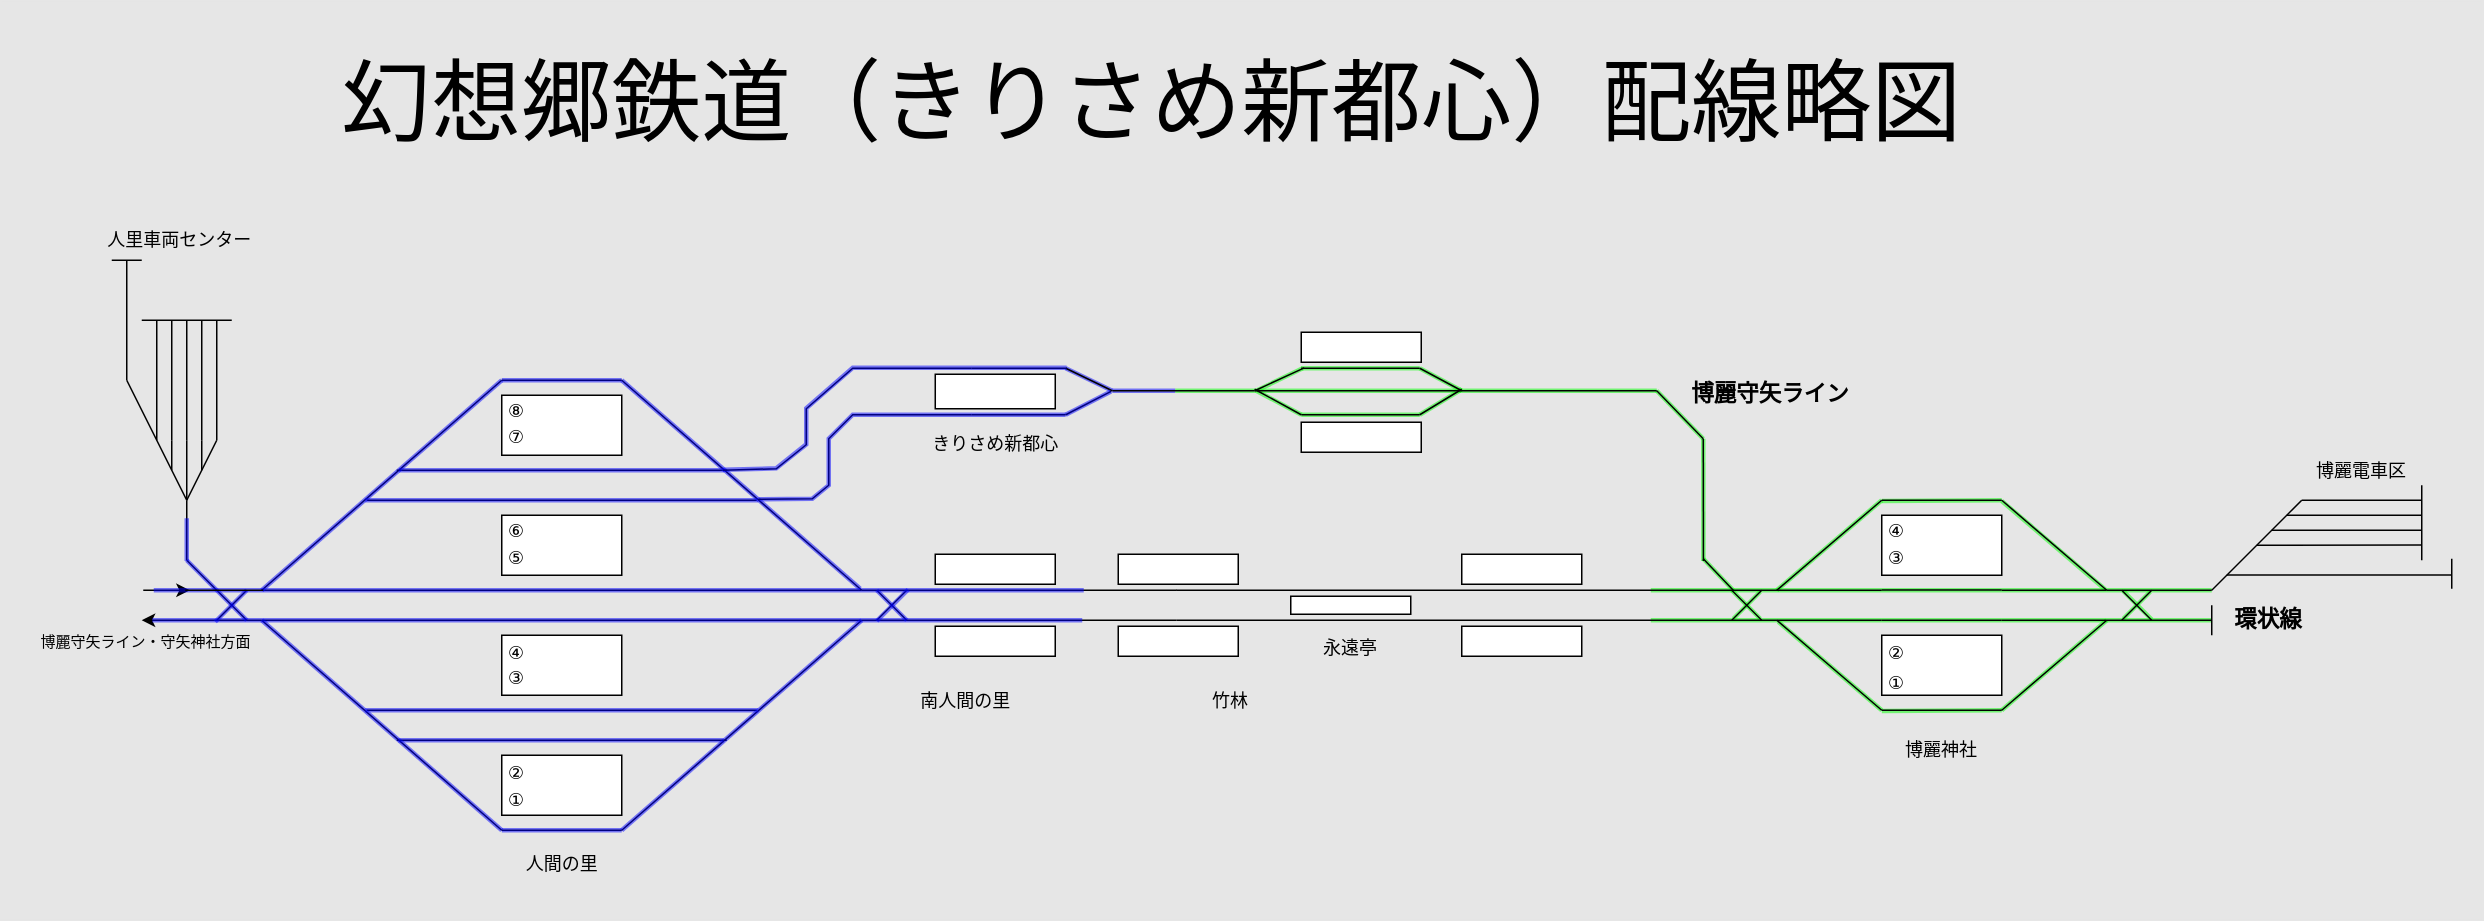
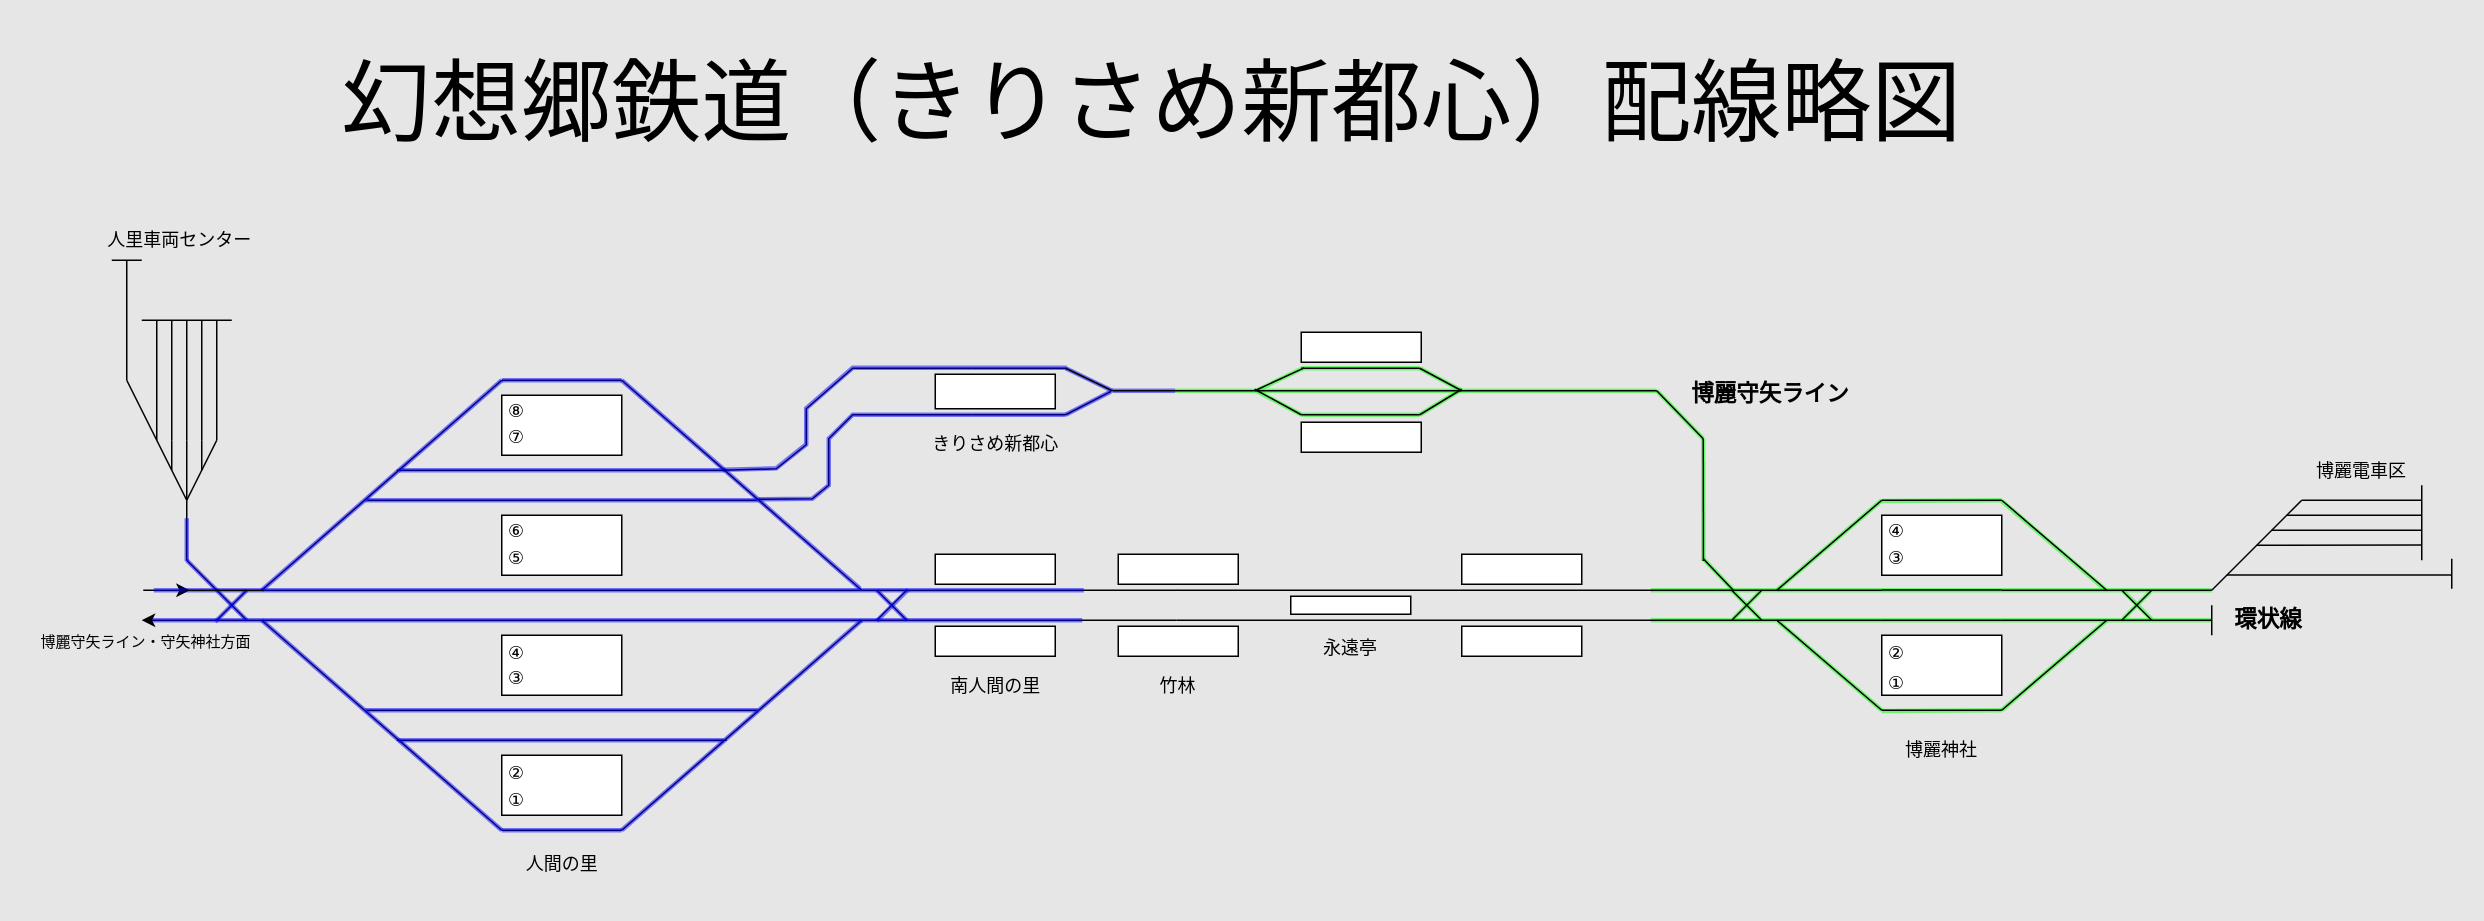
(965, 701) -> (995, 686)
(1231, 701) -> (1178, 686)
